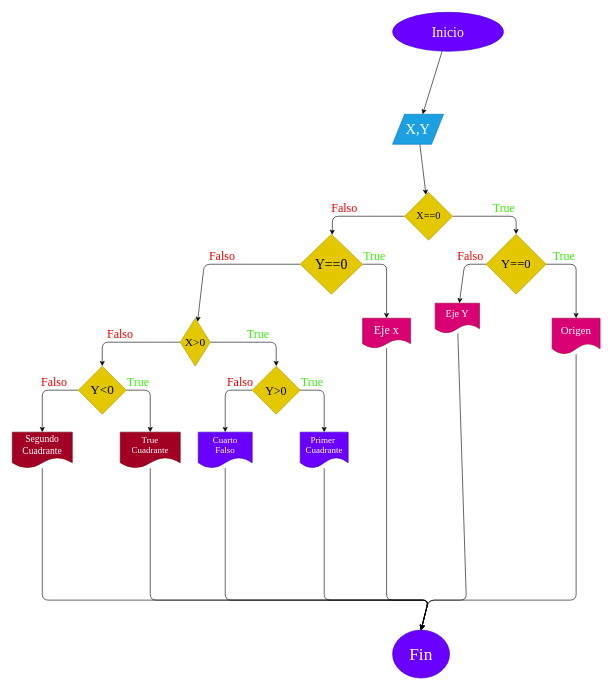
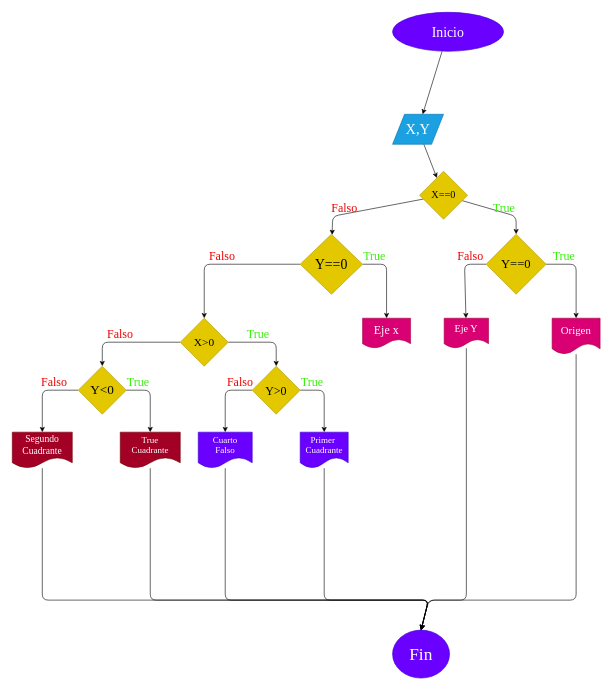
(429, 216) -> (444, 195)
(458, 318) -> (467, 333)
(195, 342) -> (204, 342)
(387, 473) -> none
